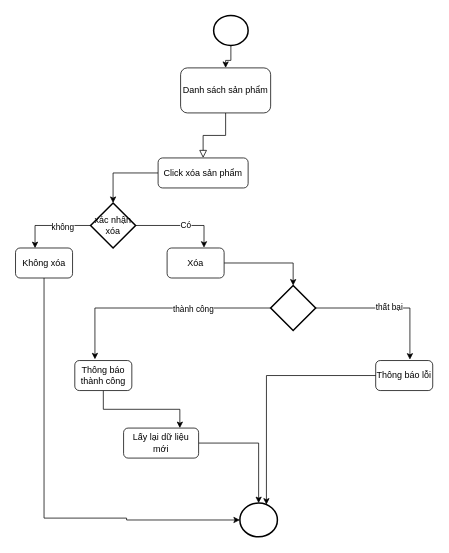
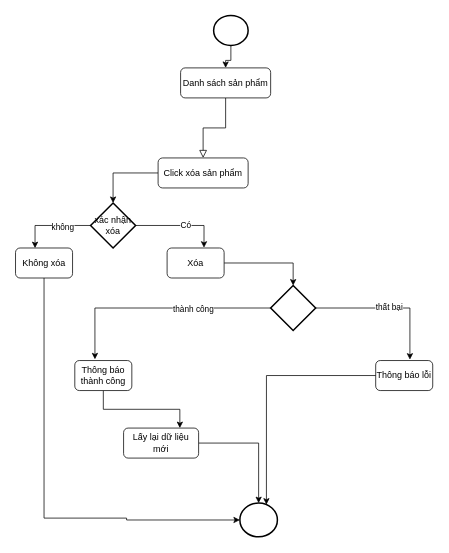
(225, 90) -> (225, 83)
